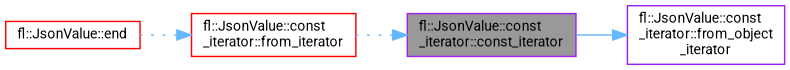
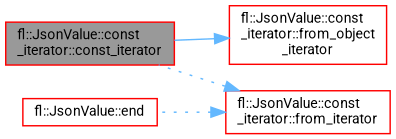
(374, 35) -> (192, 76)
(492, 35) -> (90, 44)
(706, 35) -> (308, 35)
